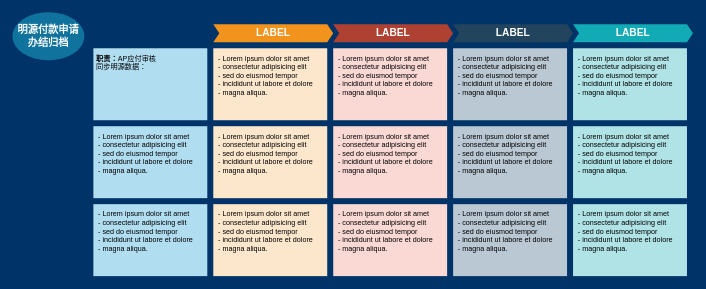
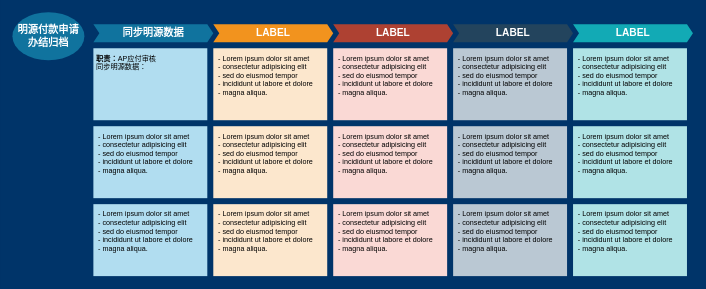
none -> (153, 33)
